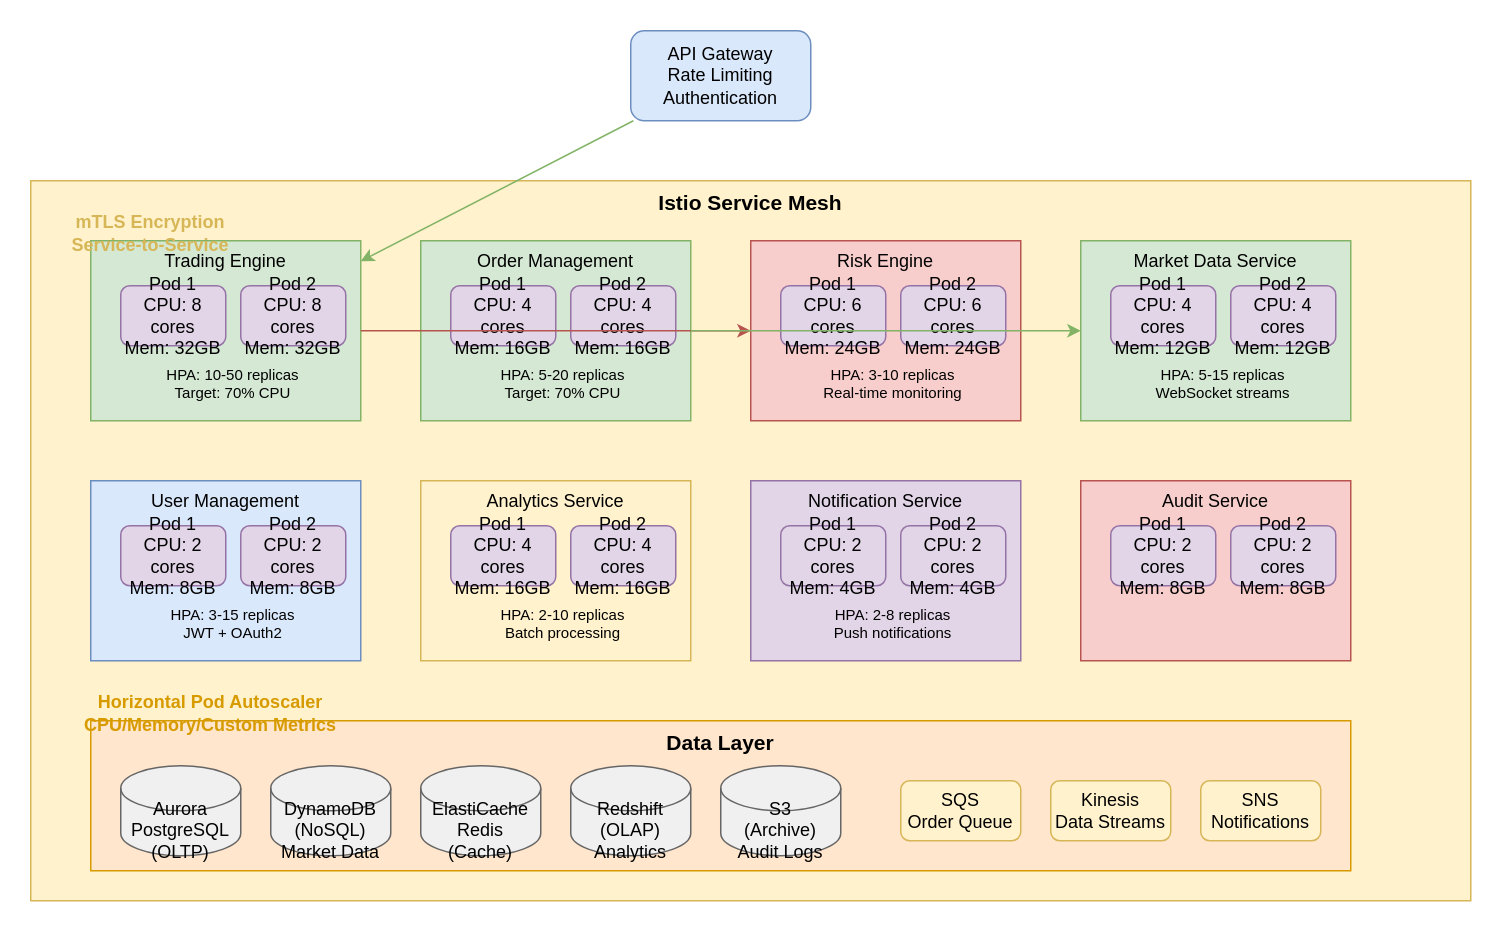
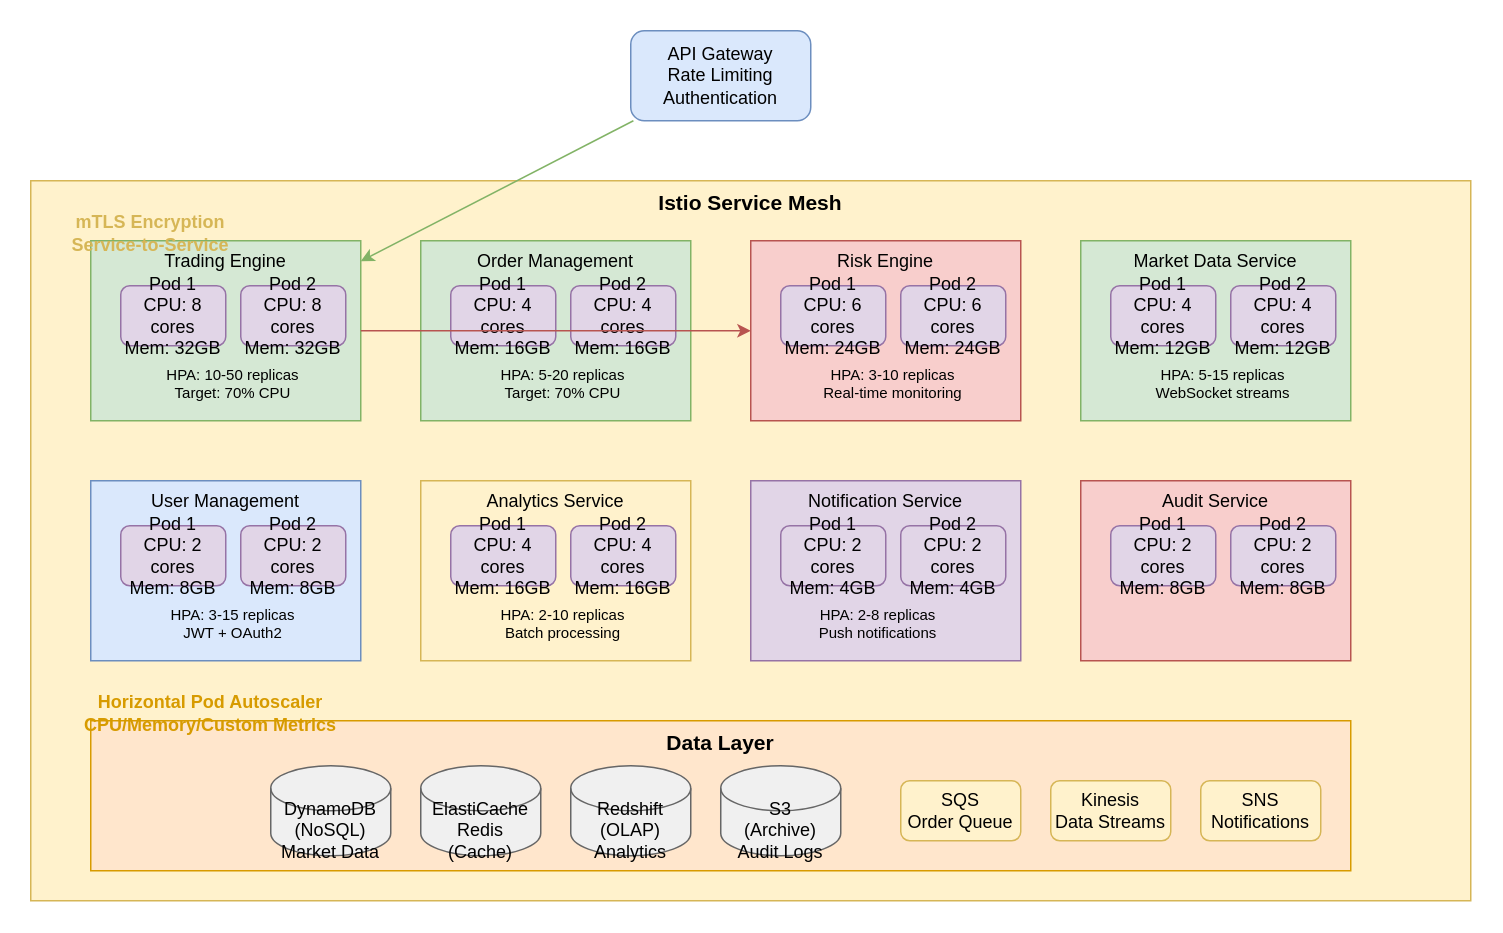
(906, 331) -> none
(893, 623) -> (878, 623)
(181, 811) -> none
